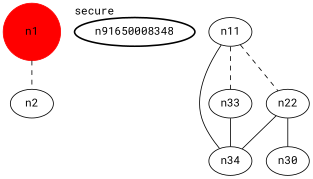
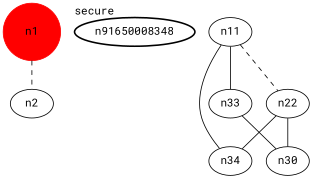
(230, 68) -> (230, 68)
(230, 132) -> (256, 129)
